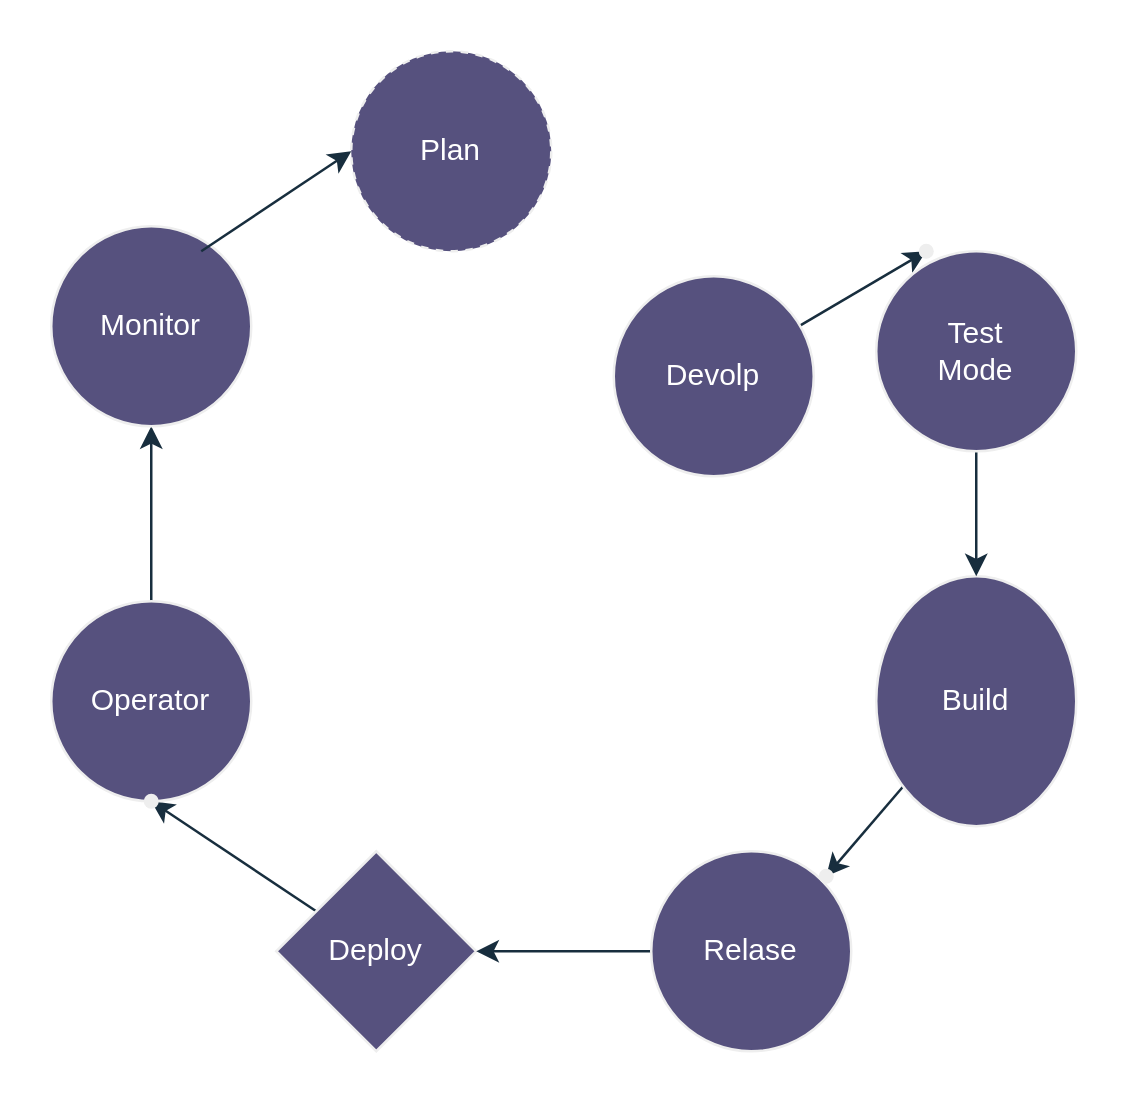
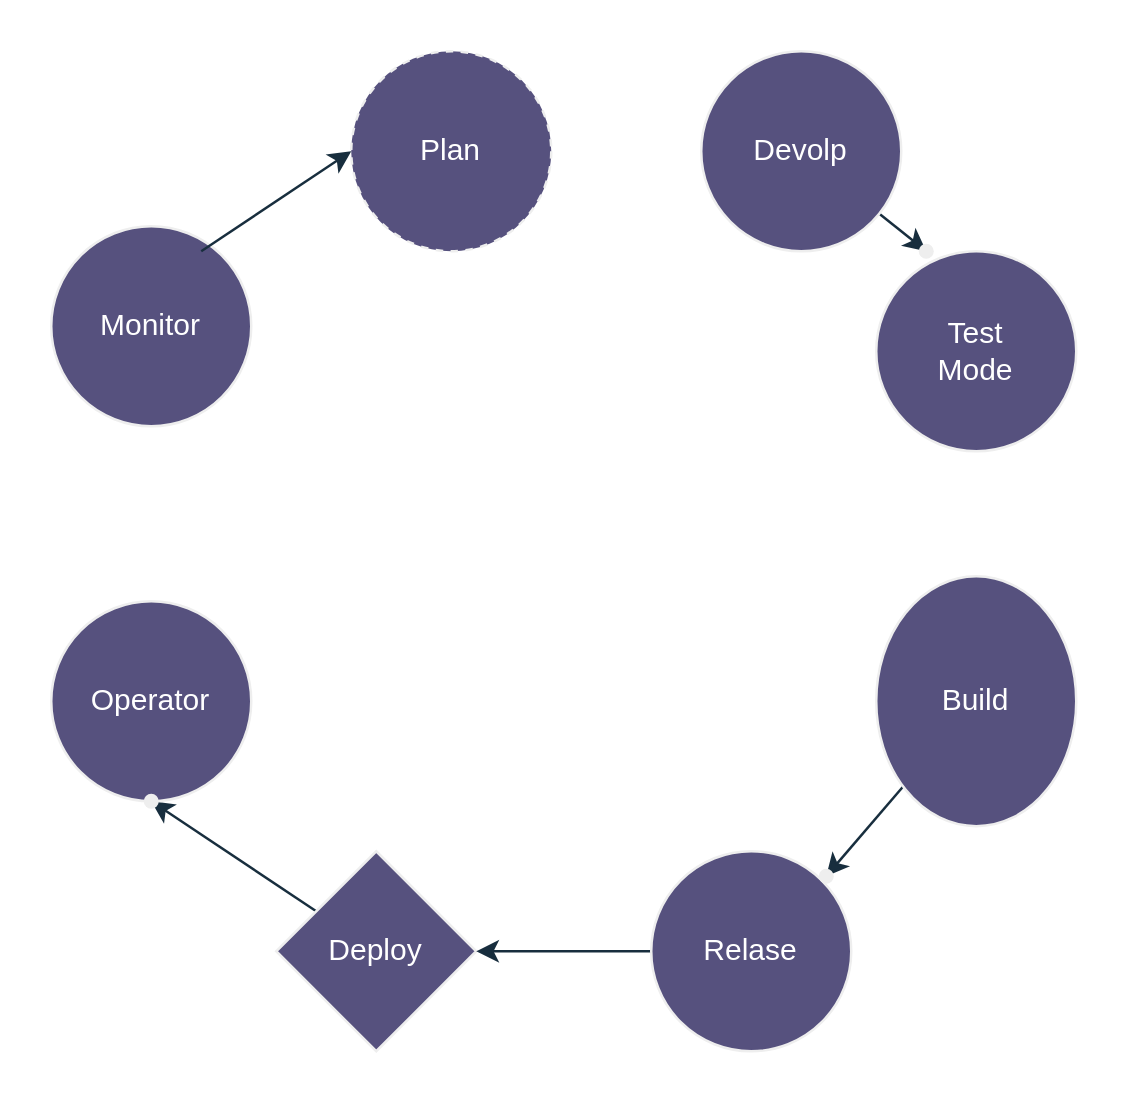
(714, 376) -> (801, 151)
(976, 505) -> none
(151, 522) -> none
